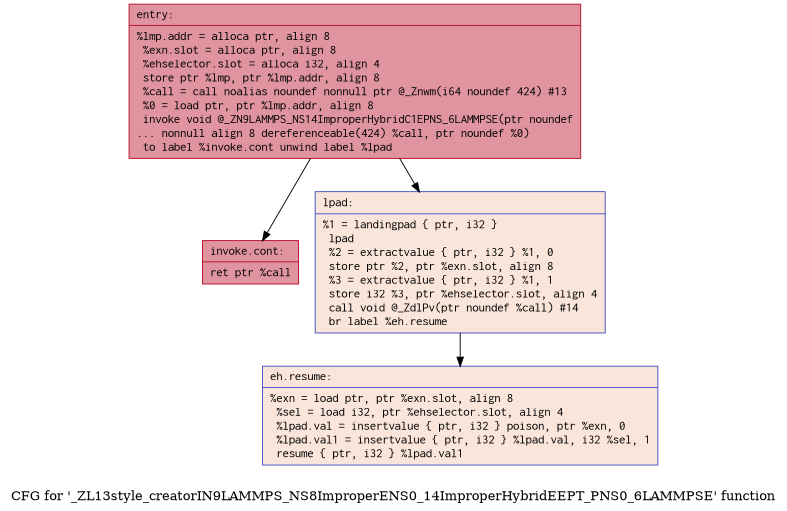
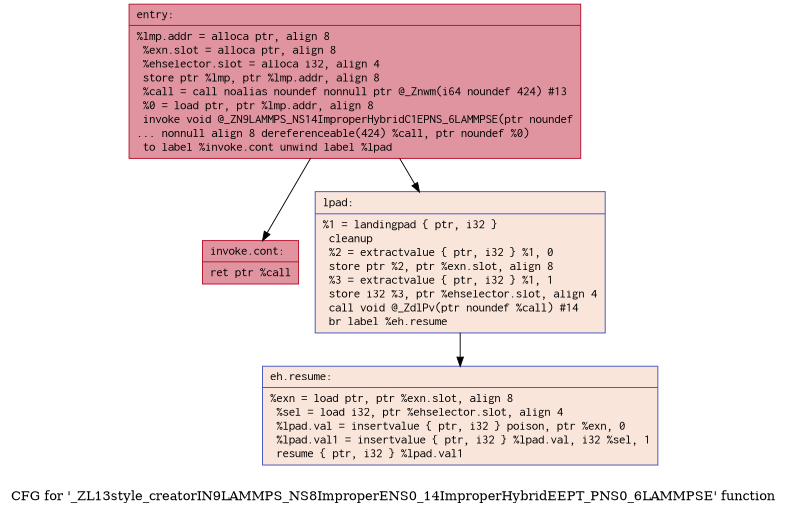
(338, 238) -> (348, 238)
